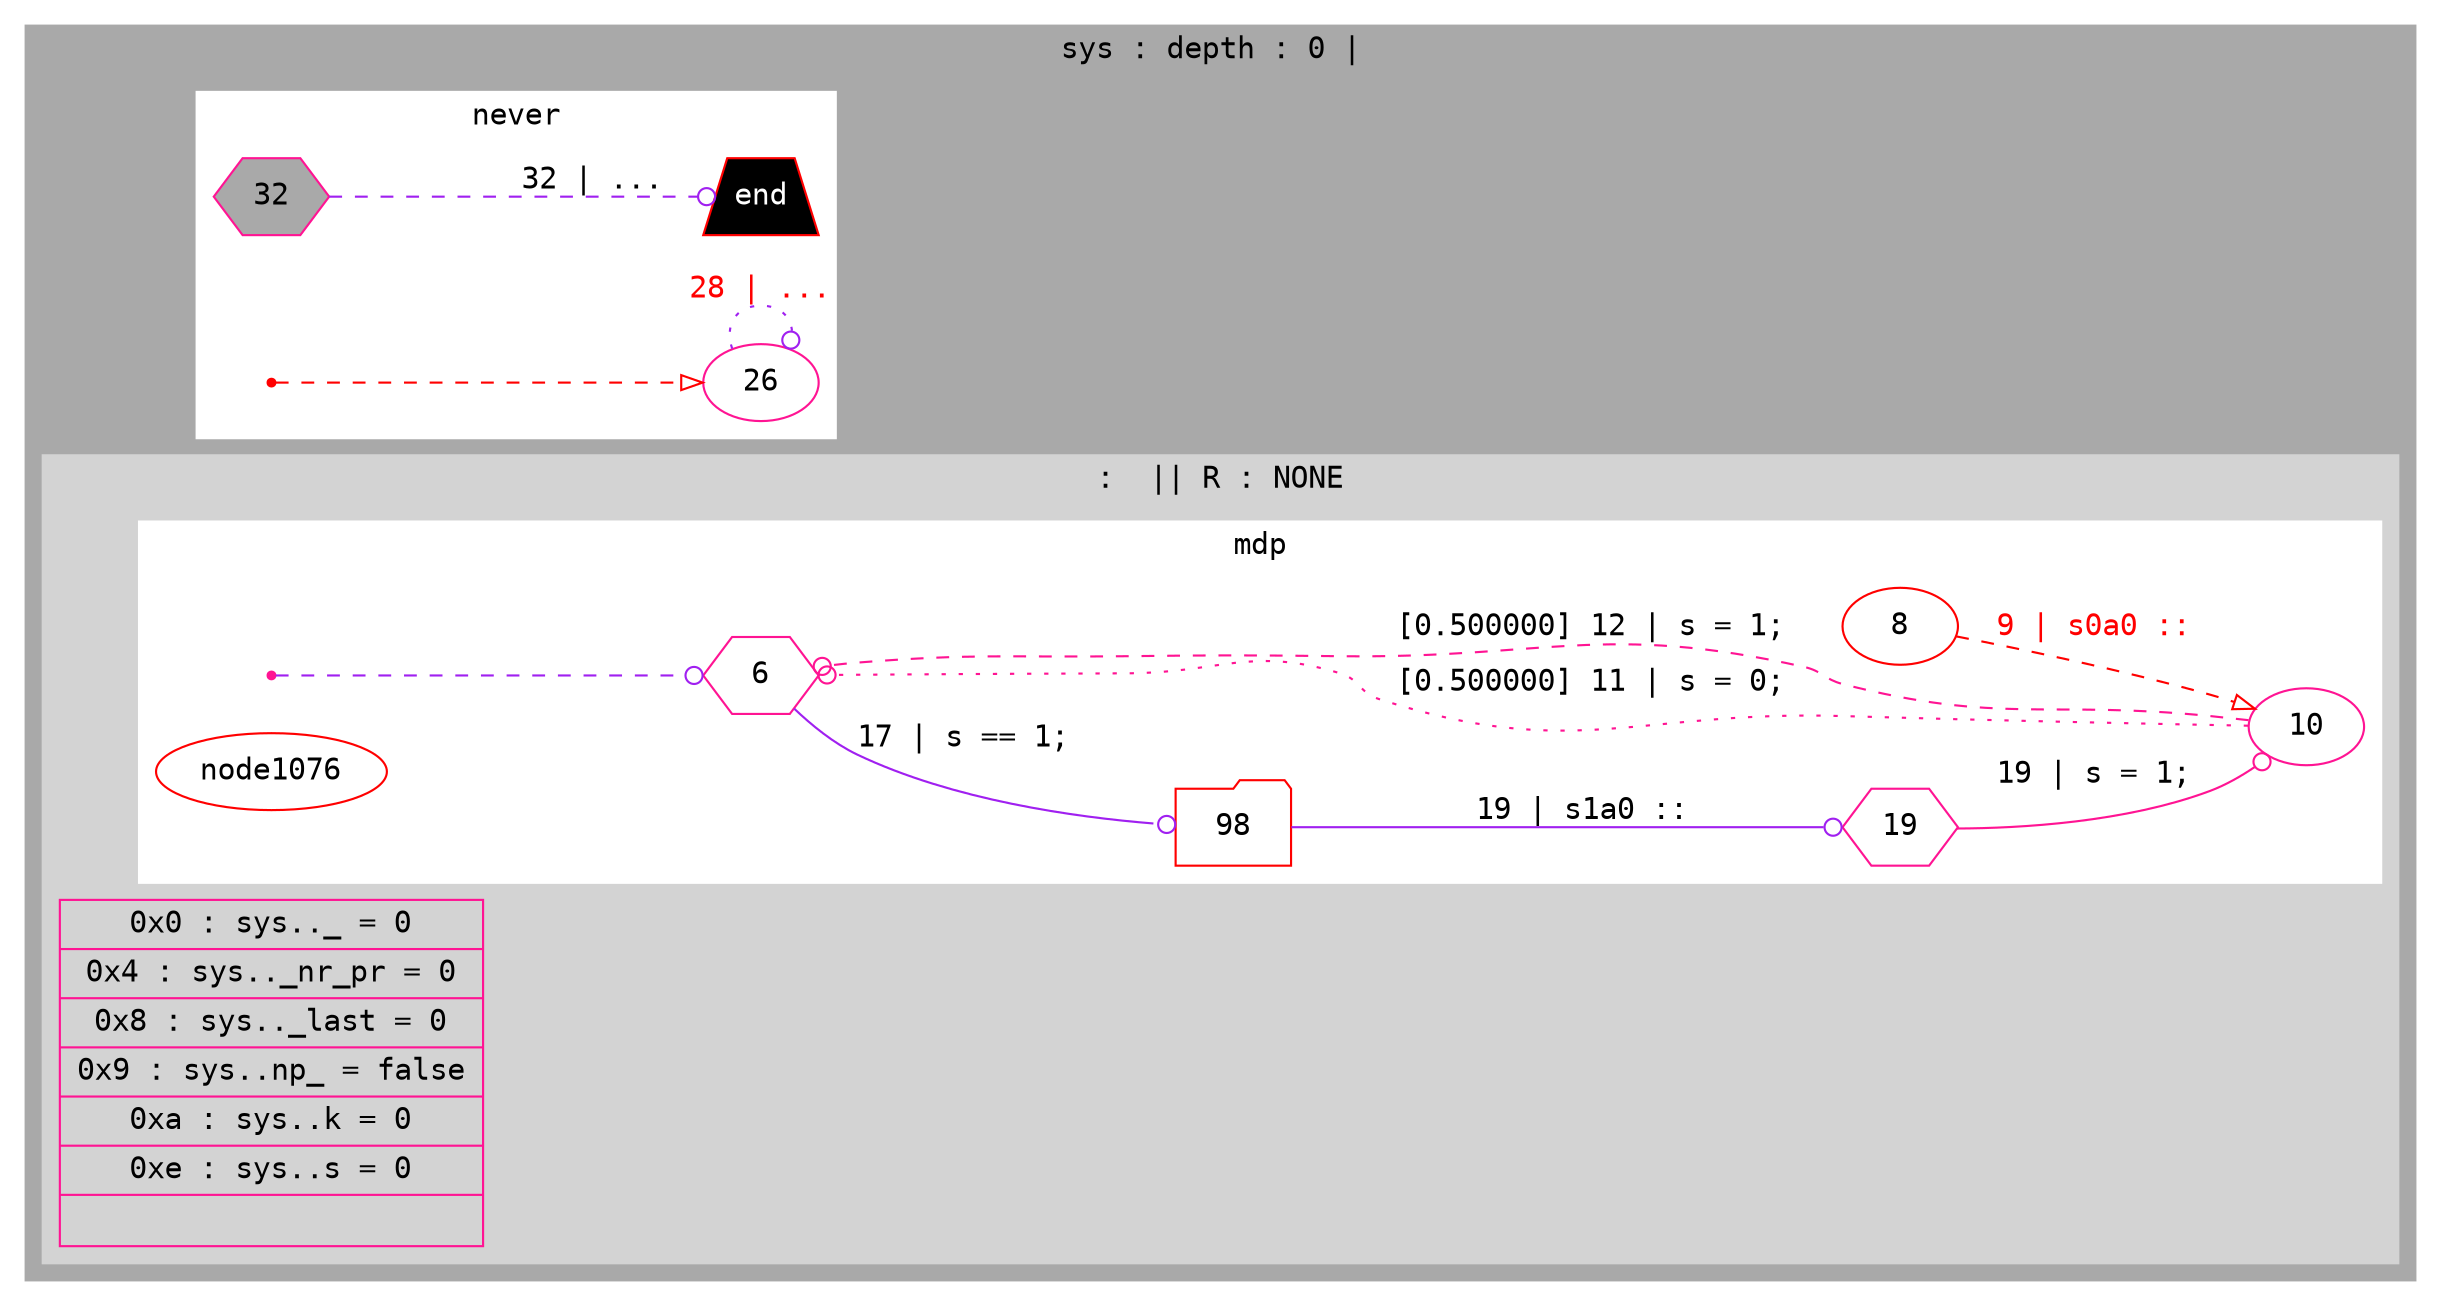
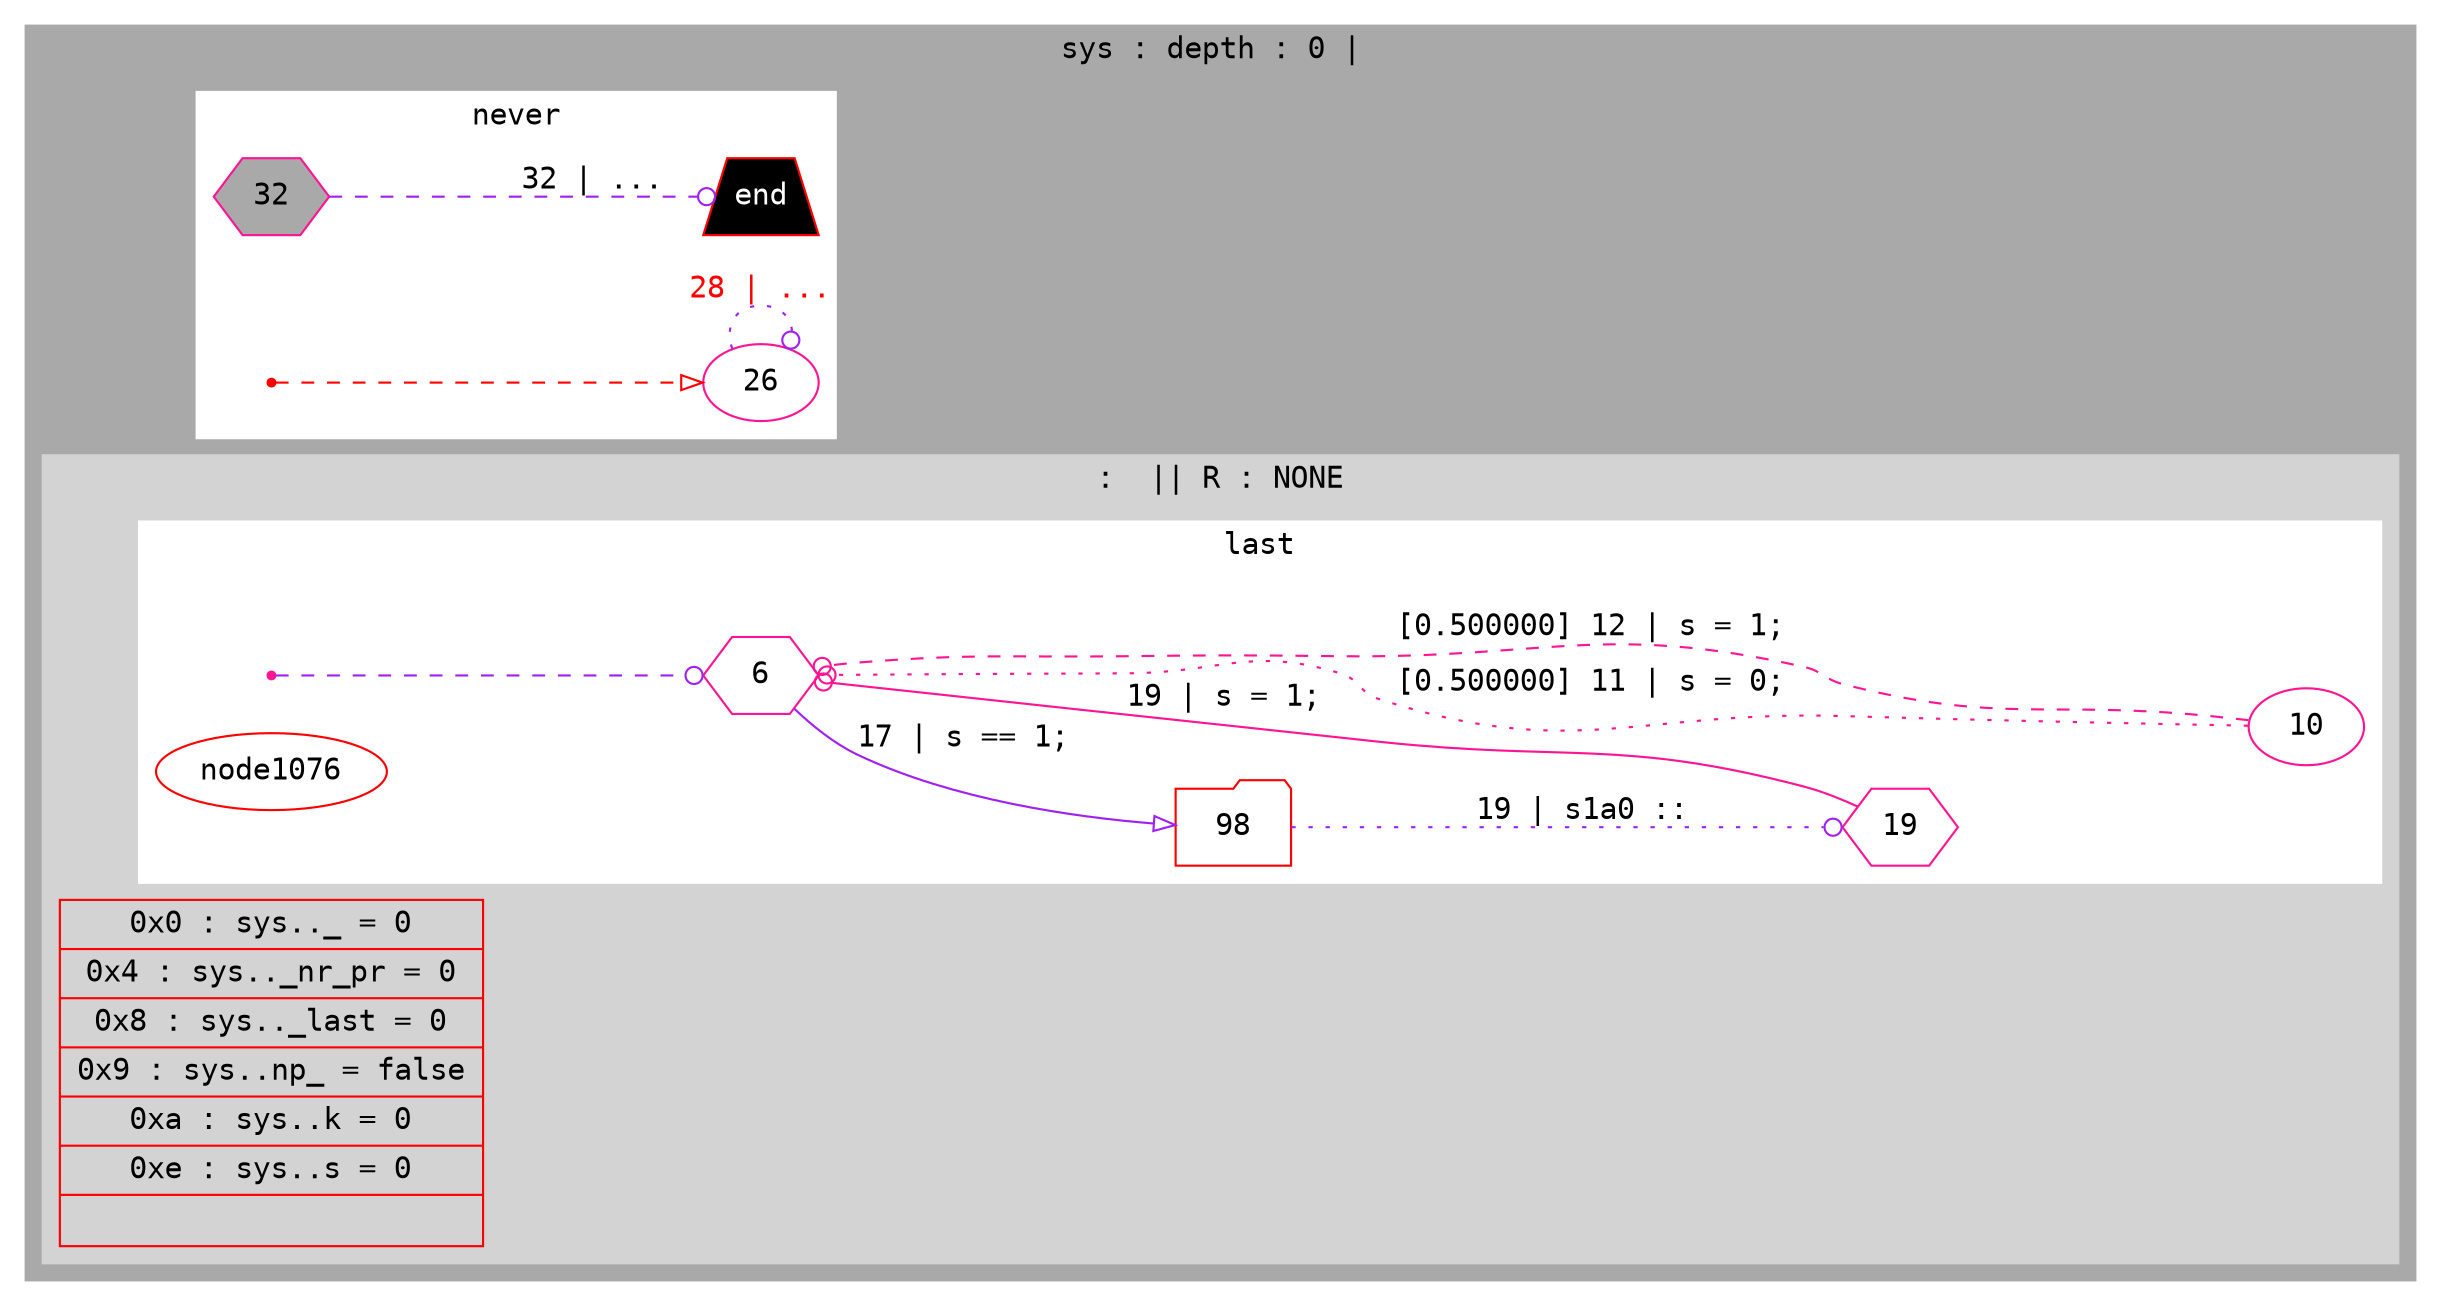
(1260, 546) -> (1260, 546)
(1900, 626) -> none
(964, 792) -> (964, 792)
(2110, 816) -> (1347, 738)
(1558, 827) -> (1558, 827)
(271, 1073) -> (271, 1073)
